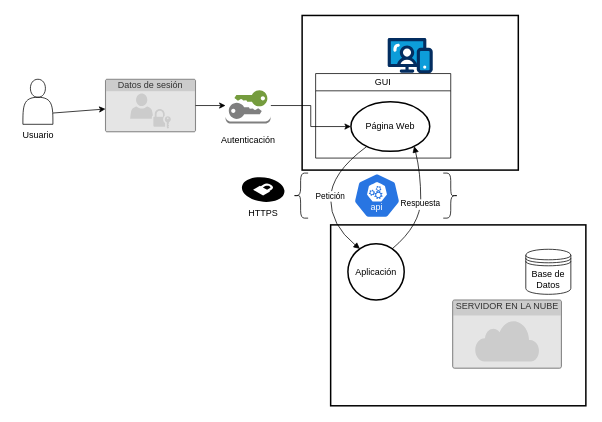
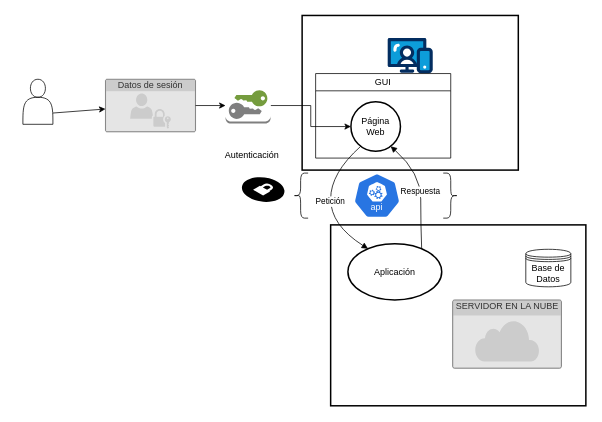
(390, 126) -> (375, 126)
(38, 135) -> none
(248, 140) -> (252, 155)
(263, 213) -> none
(376, 272) -> (395, 272)
(548, 272) -> (548, 268)
